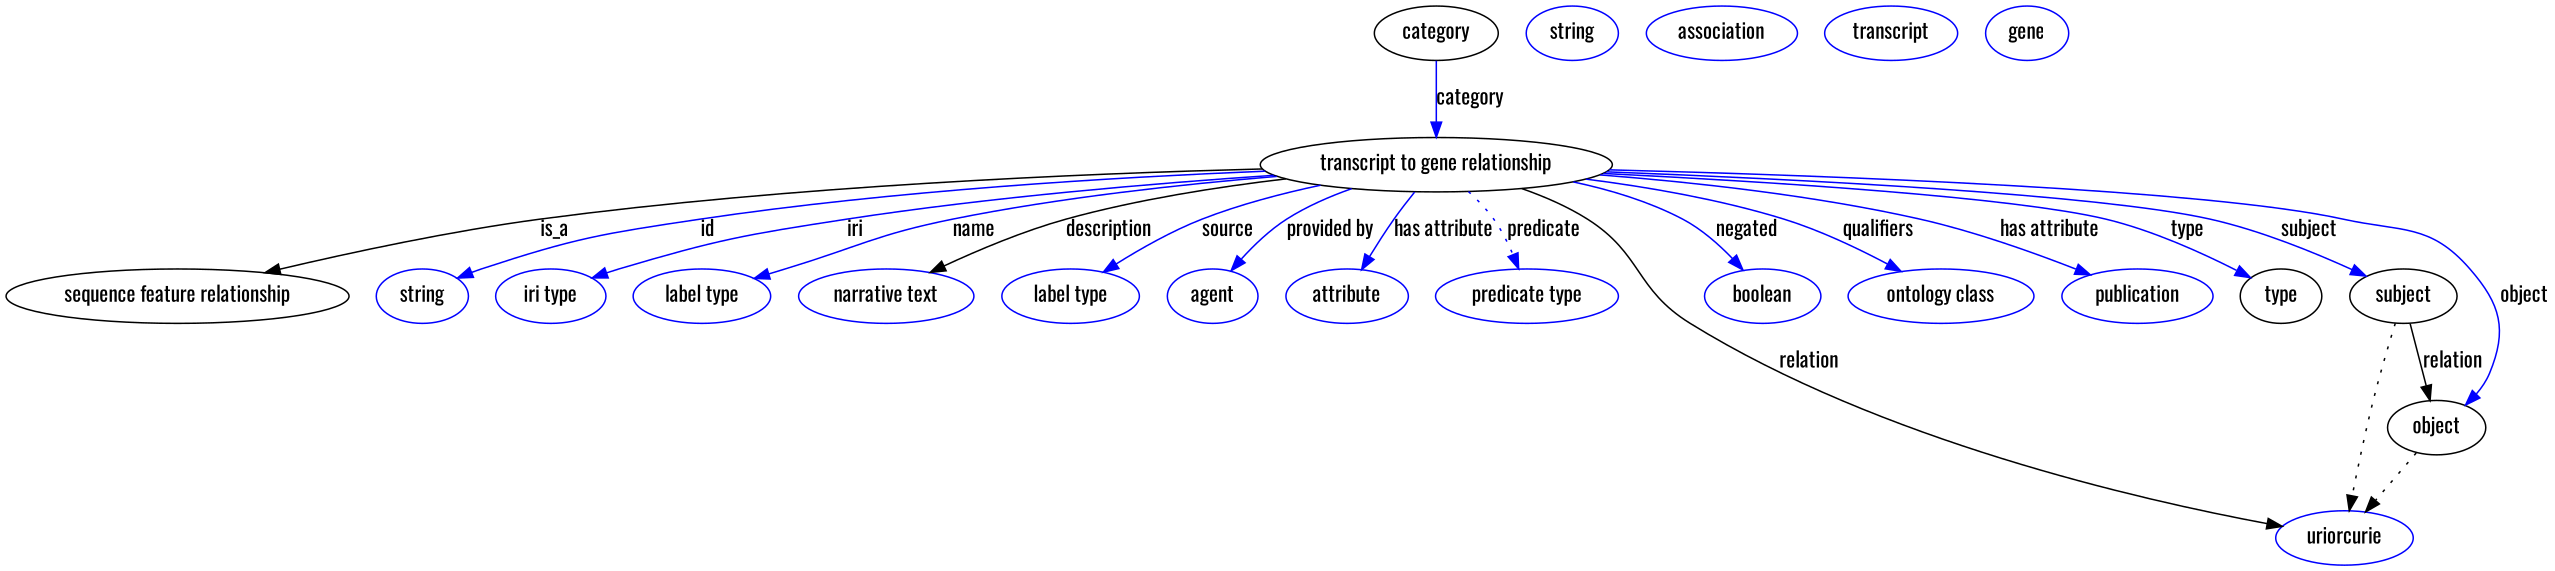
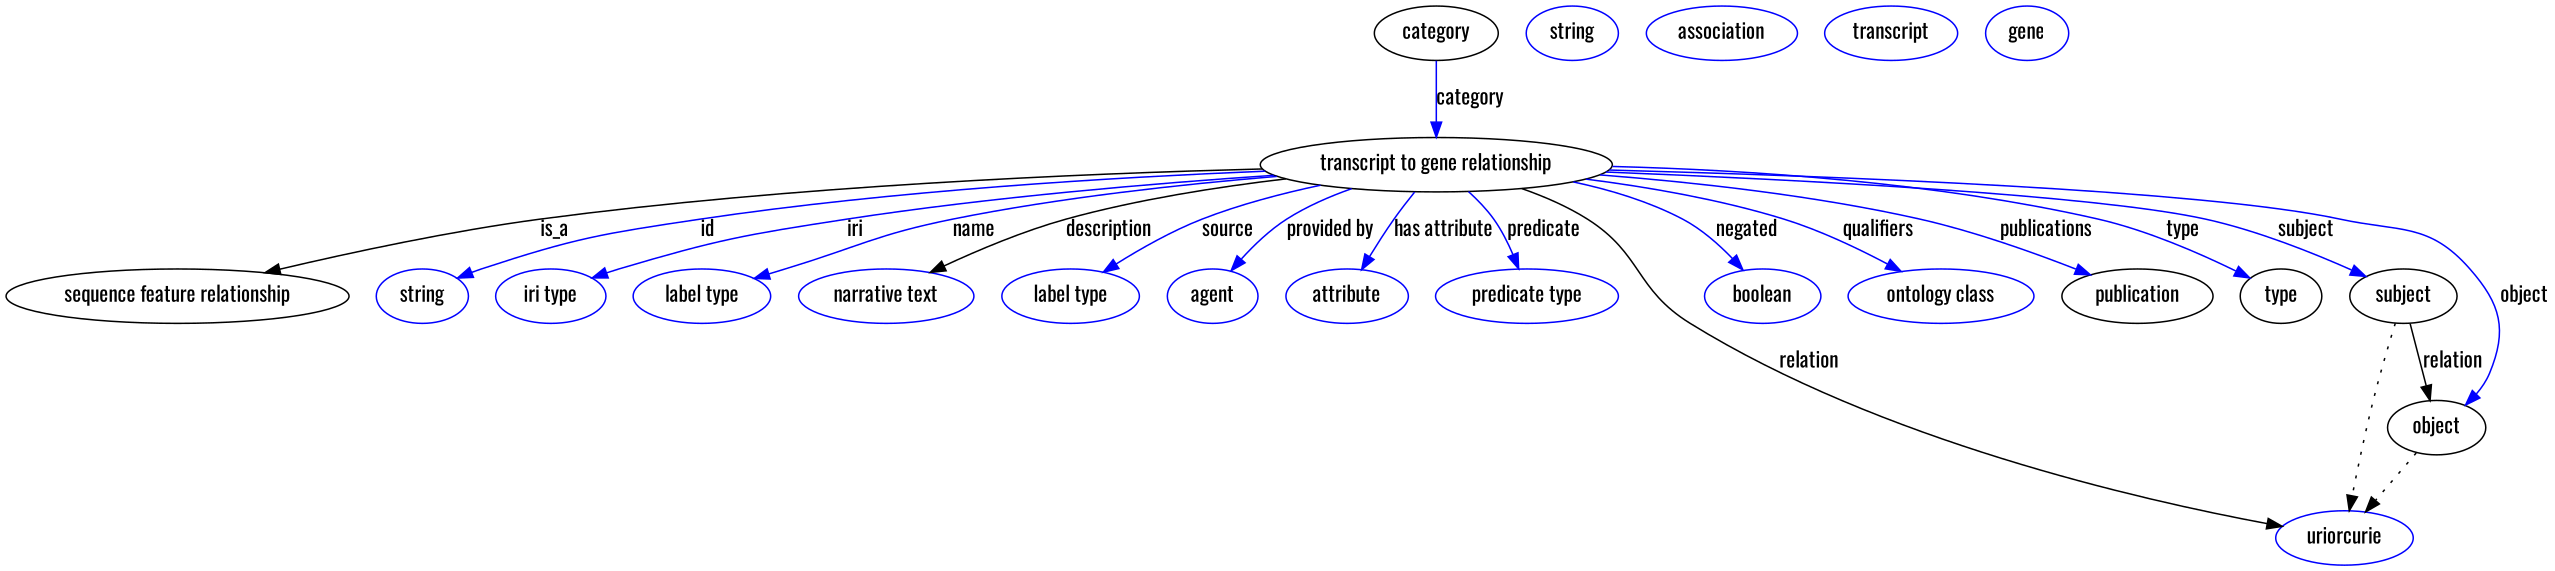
(1495, 220) -> (1495, 220)
(2050, 230) -> (2046, 230)
(2137, 296) -> (2137, 296)
